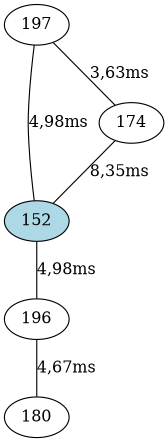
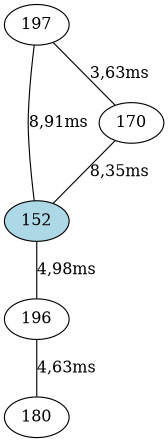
(59, 123) -> (59, 123)
(131, 123) -> (131, 123)
(67, 368) -> (67, 368)
